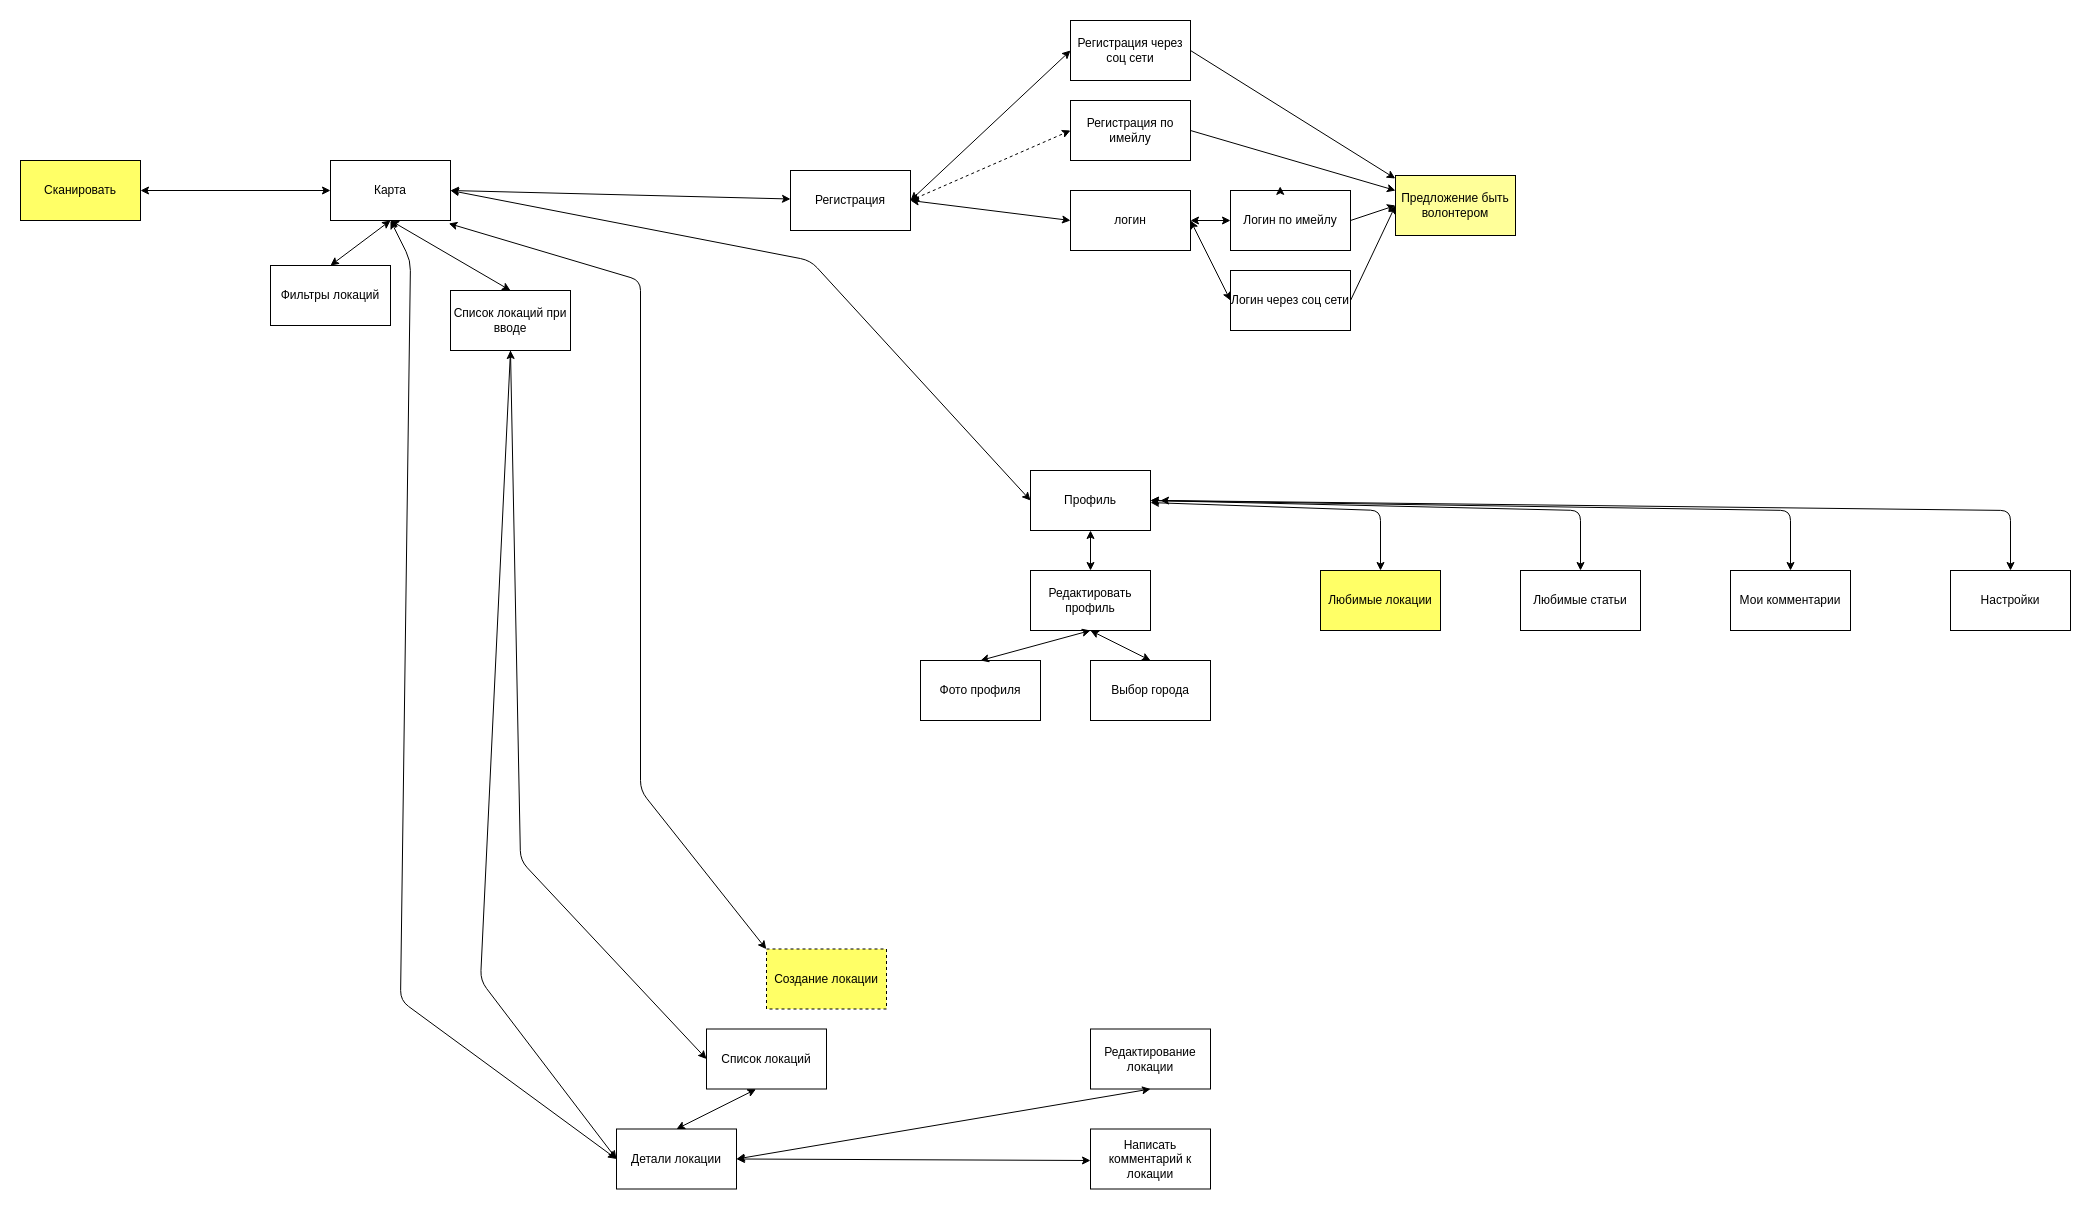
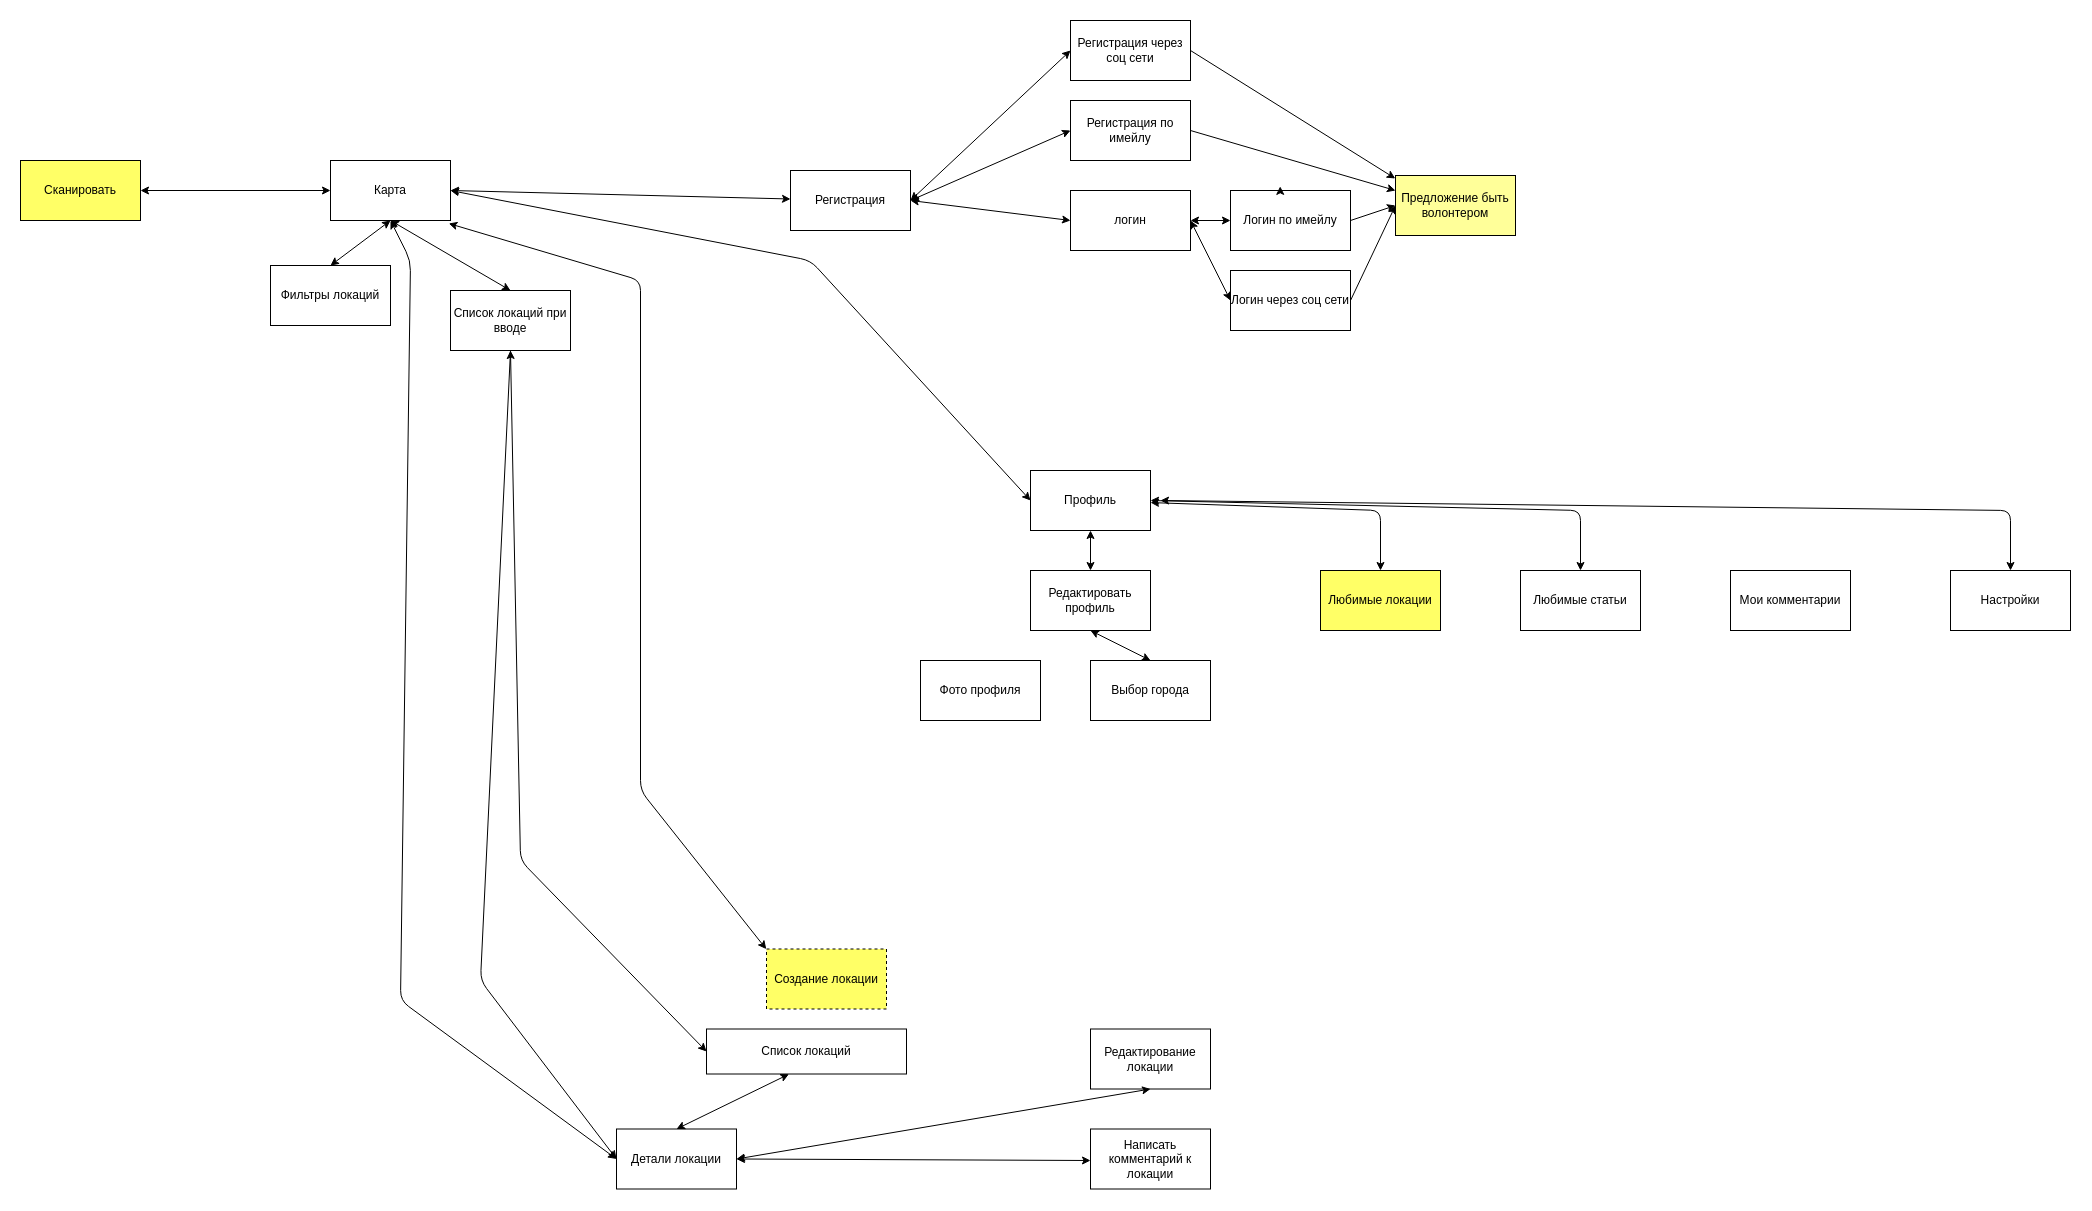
(991, 165) -> (991, 165)
(1603, 508) -> none
(1035, 646) -> none
(767, 1059) -> (807, 1052)
